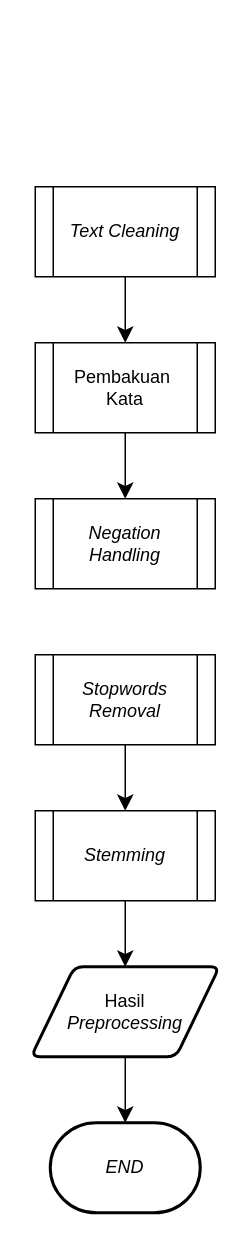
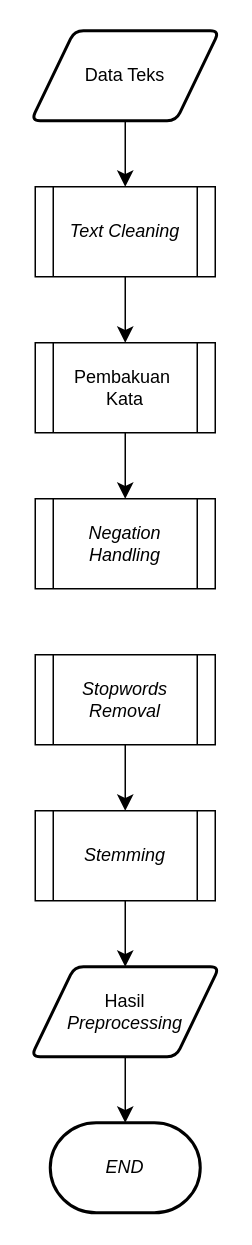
none -> (125, 76)
none -> (125, 149)
